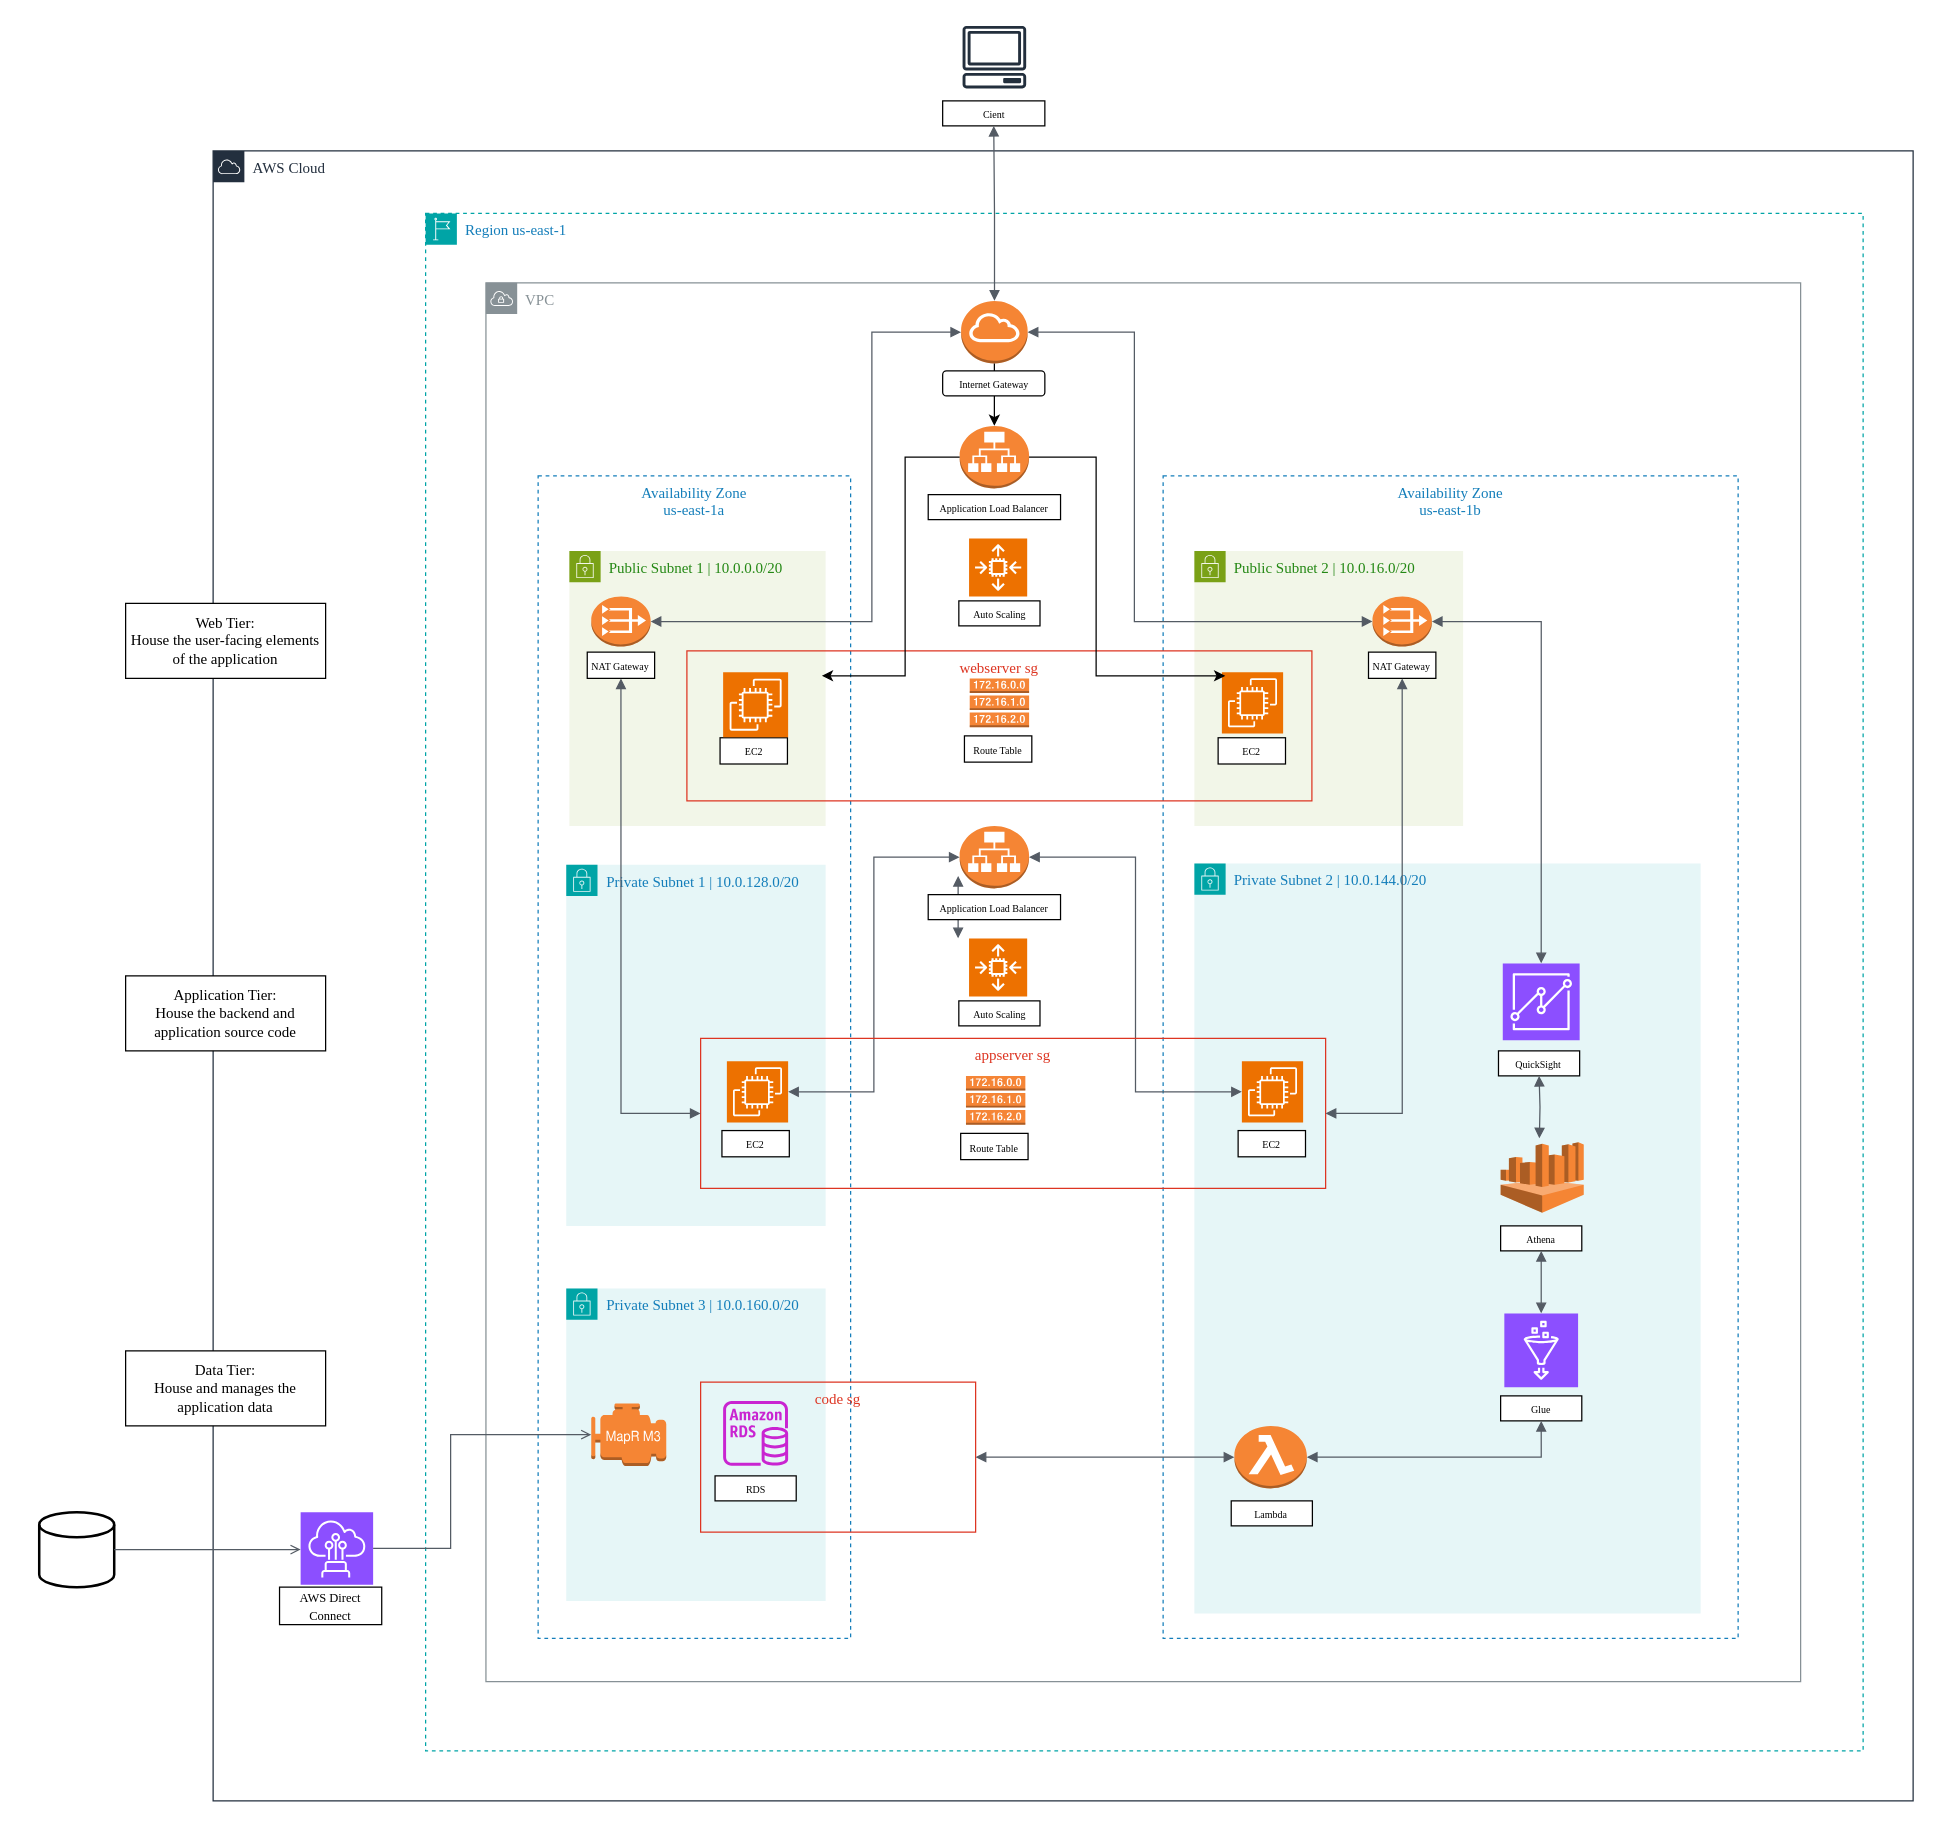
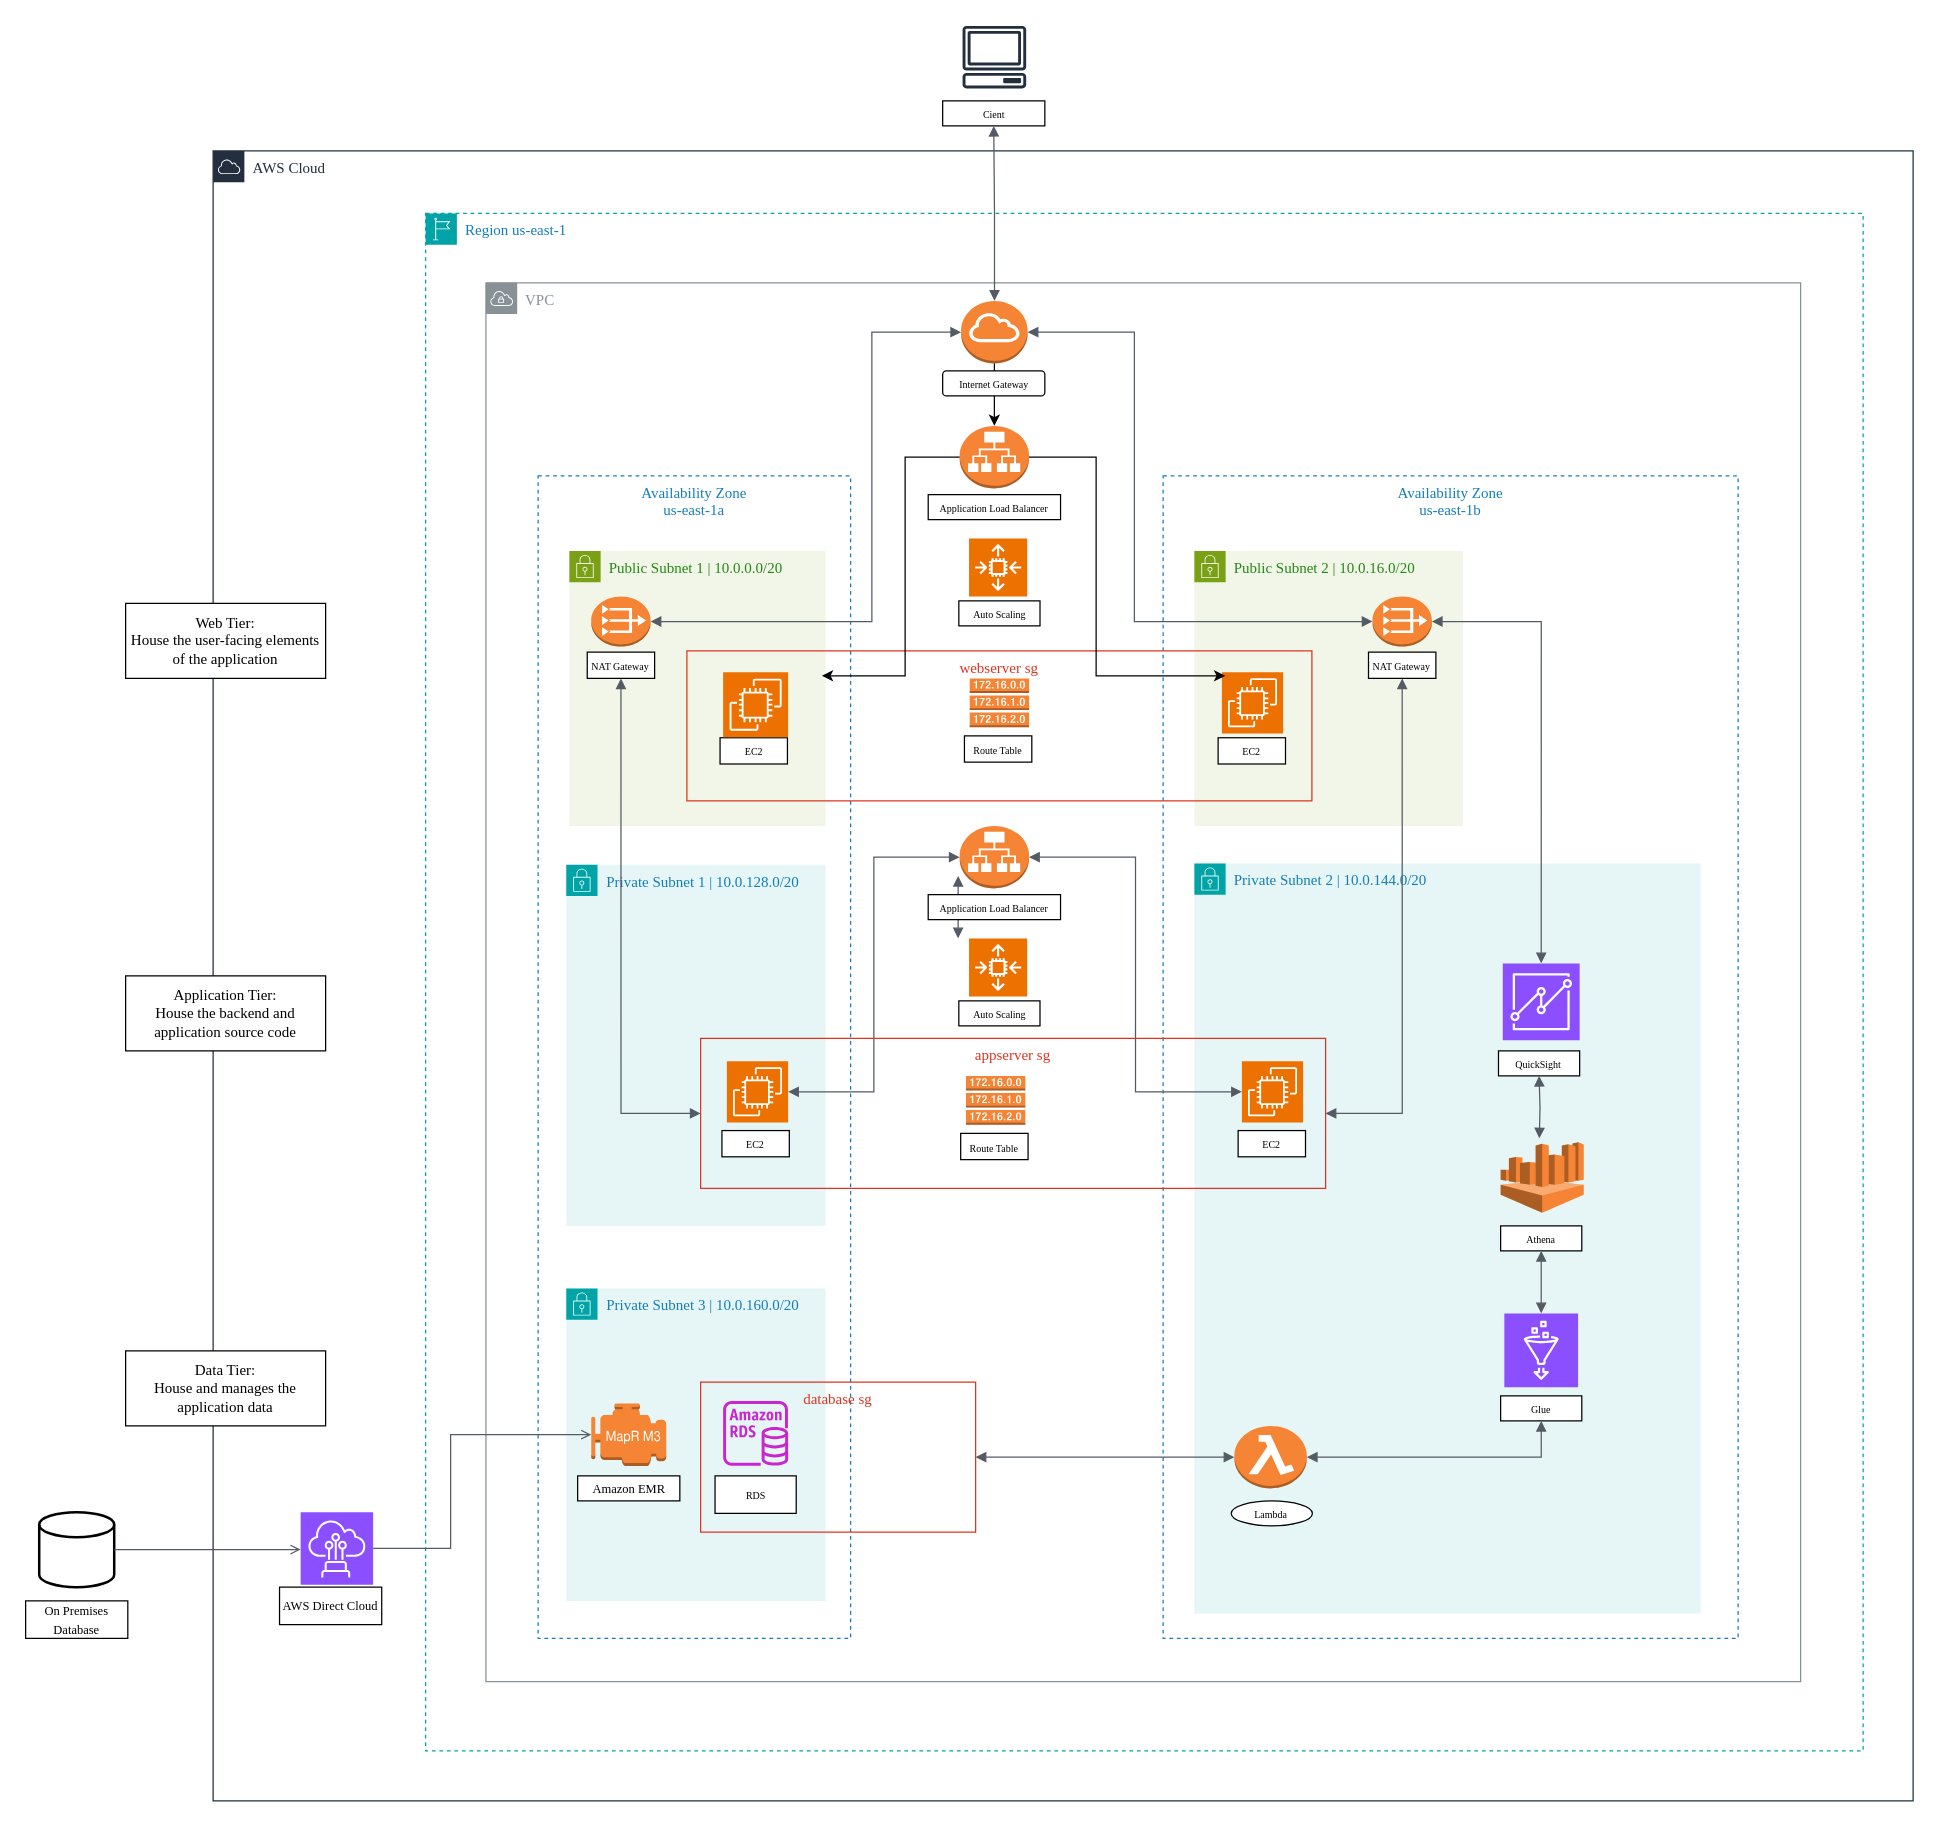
(838, 1400) -> (838, 1400)
none -> (629, 1488)
(756, 1488) -> (756, 1494)
(1272, 1513) -> (1272, 1513)
(331, 1606) -> (331, 1606)
none -> (77, 1619)
